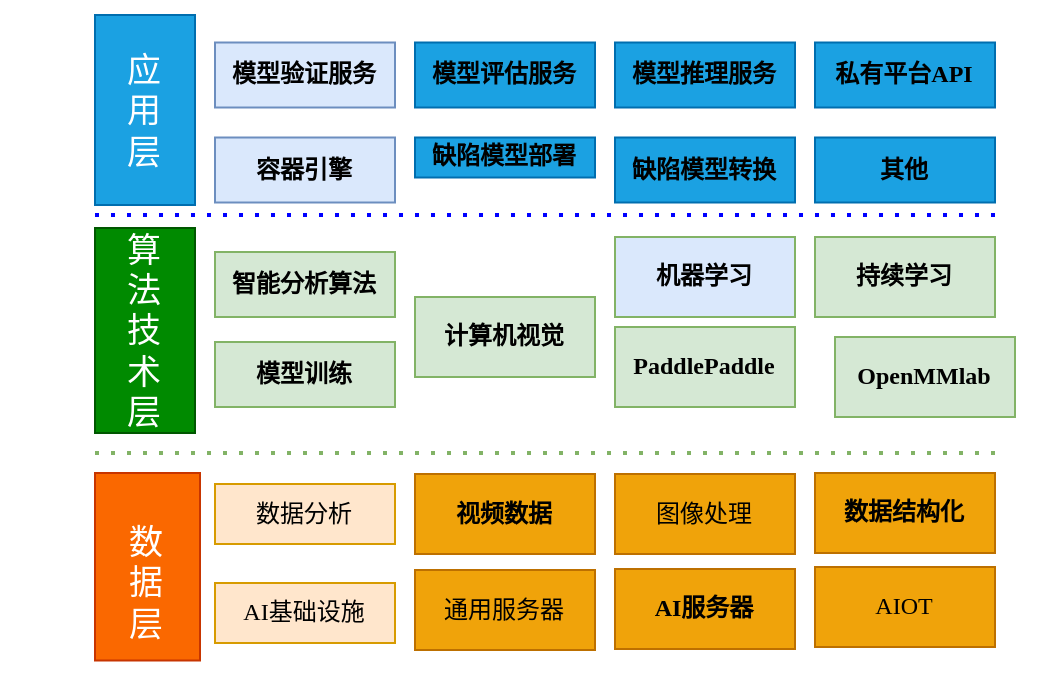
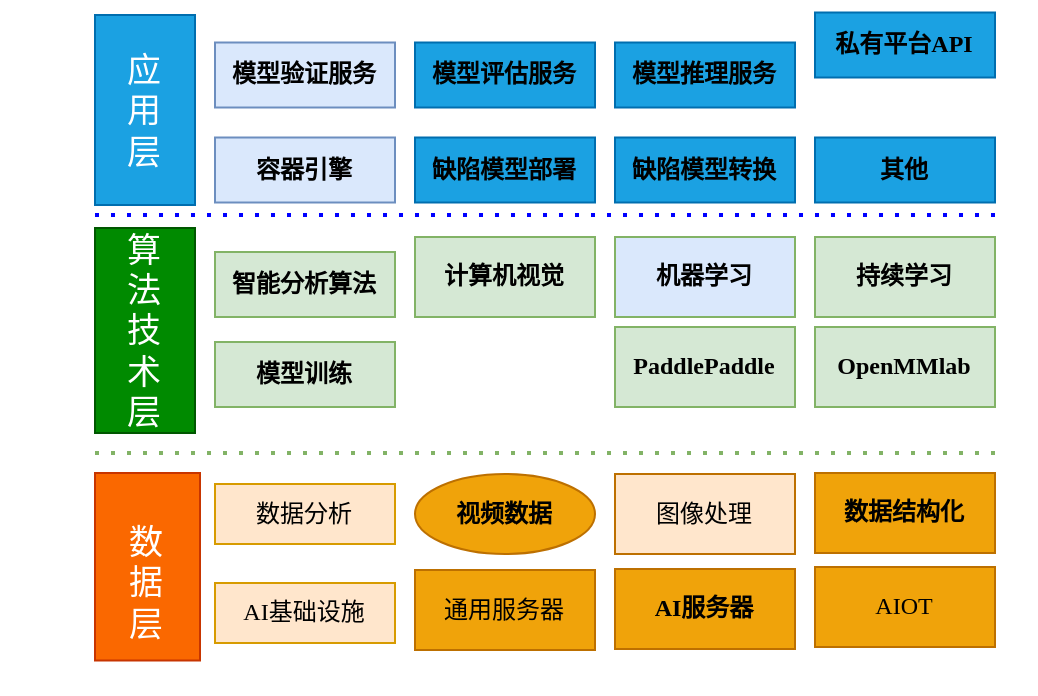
(905, 75) -> (905, 45)
(505, 158) -> (505, 170)
(505, 337) -> (505, 277)
(925, 377) -> (905, 367)
(505, 514) -> (505, 514)
(705, 514) -> (705, 514)
